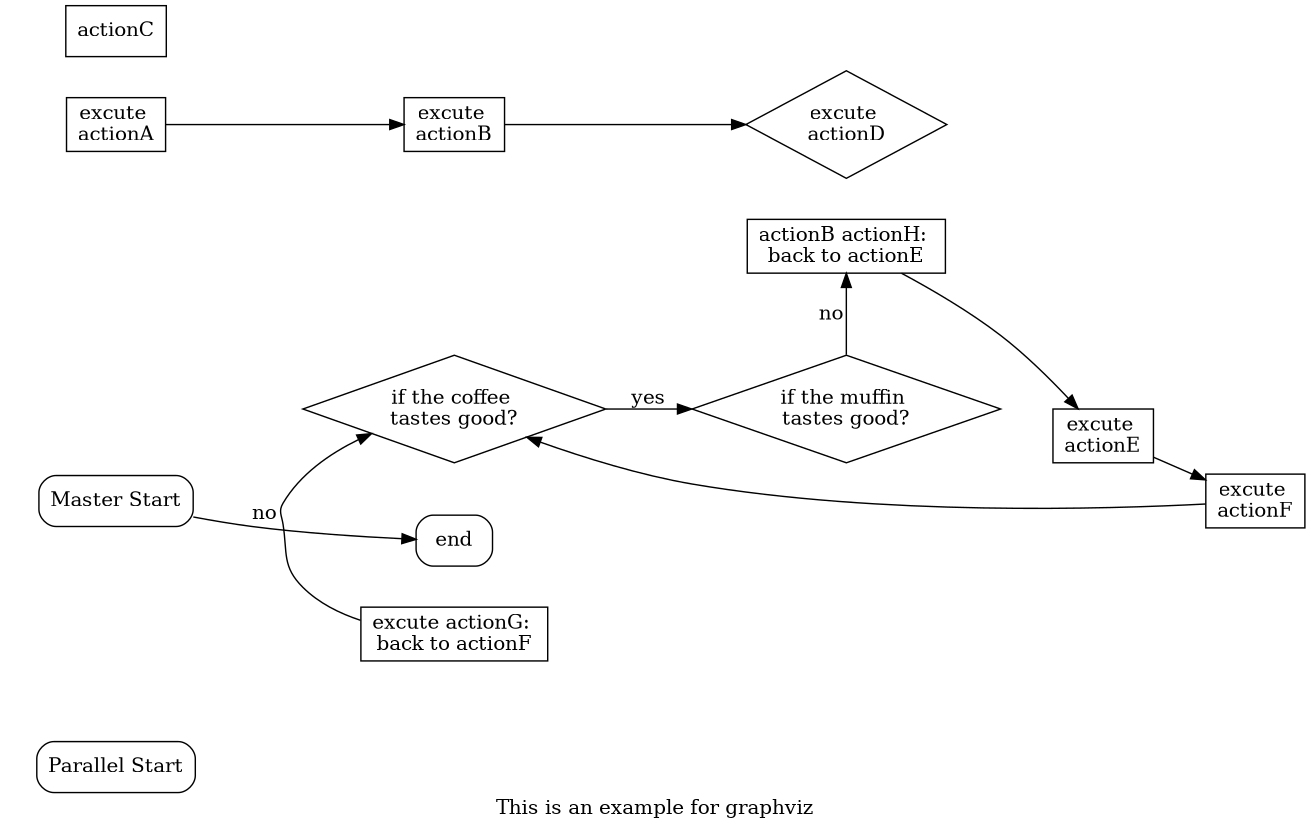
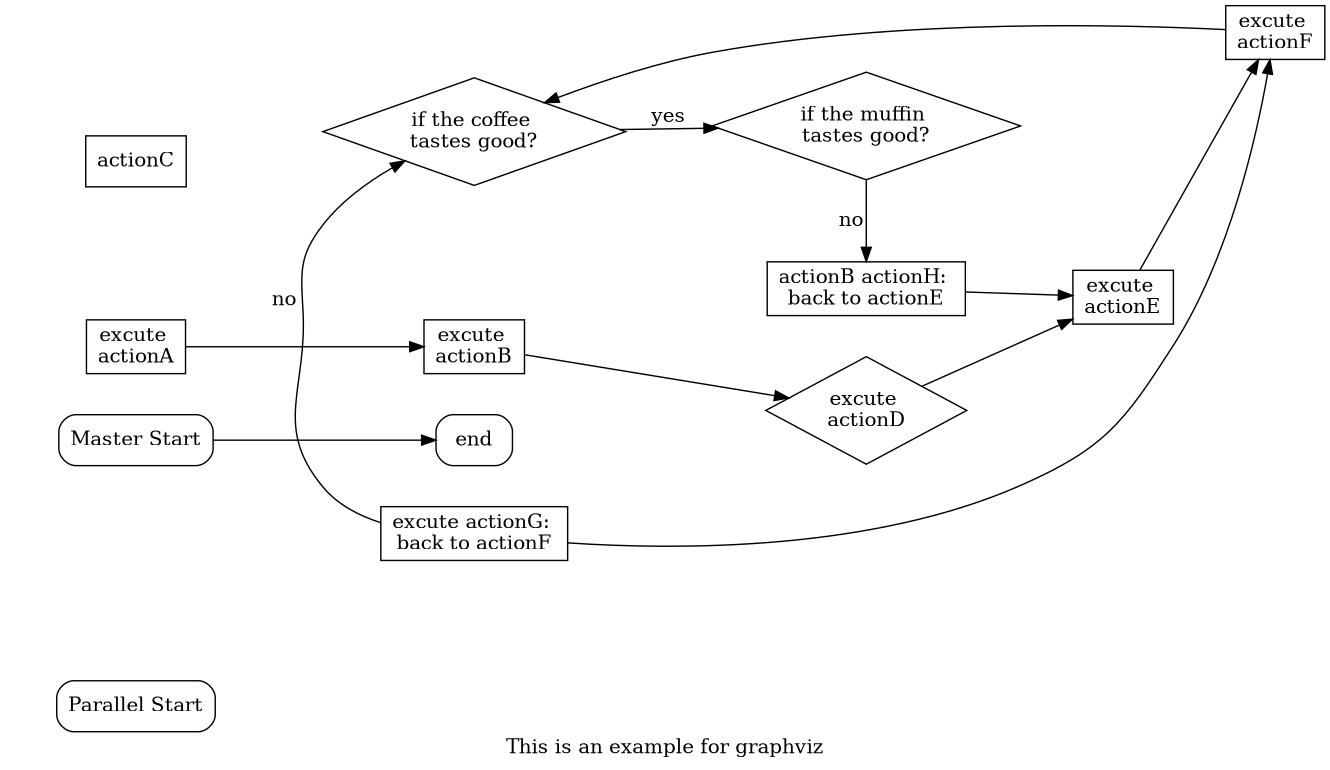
none -> (991, 356)
none -> (1039, 477)
